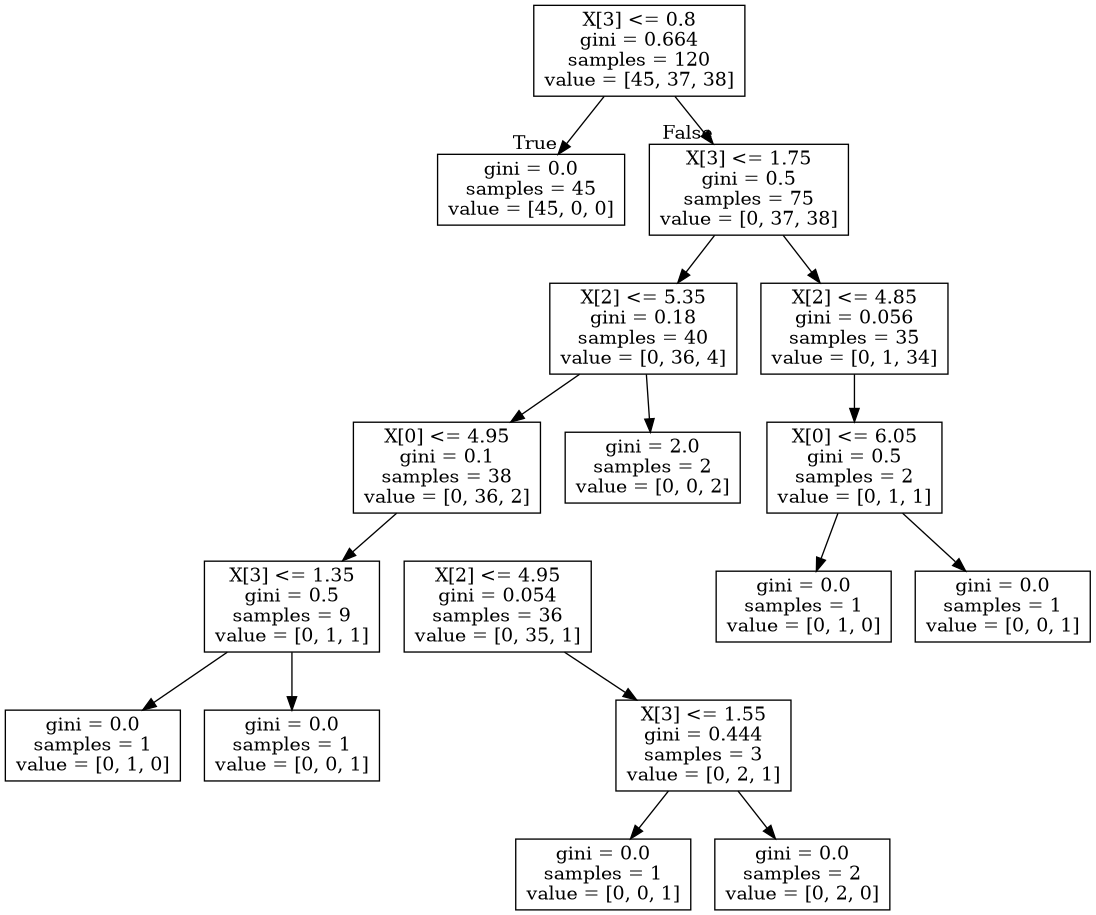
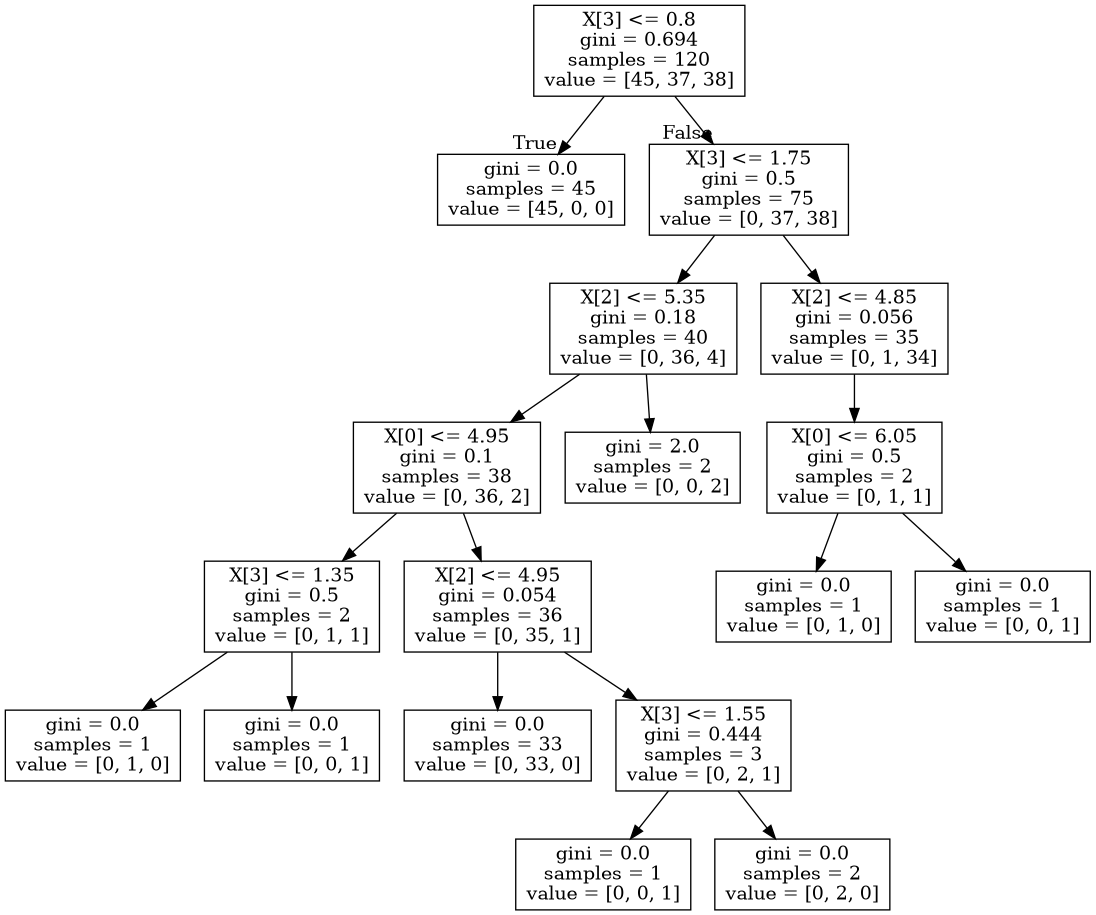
(639, 51) -> (639, 51)
none -> (470, 531)
(292, 607) -> (292, 607)
none -> (498, 746)
